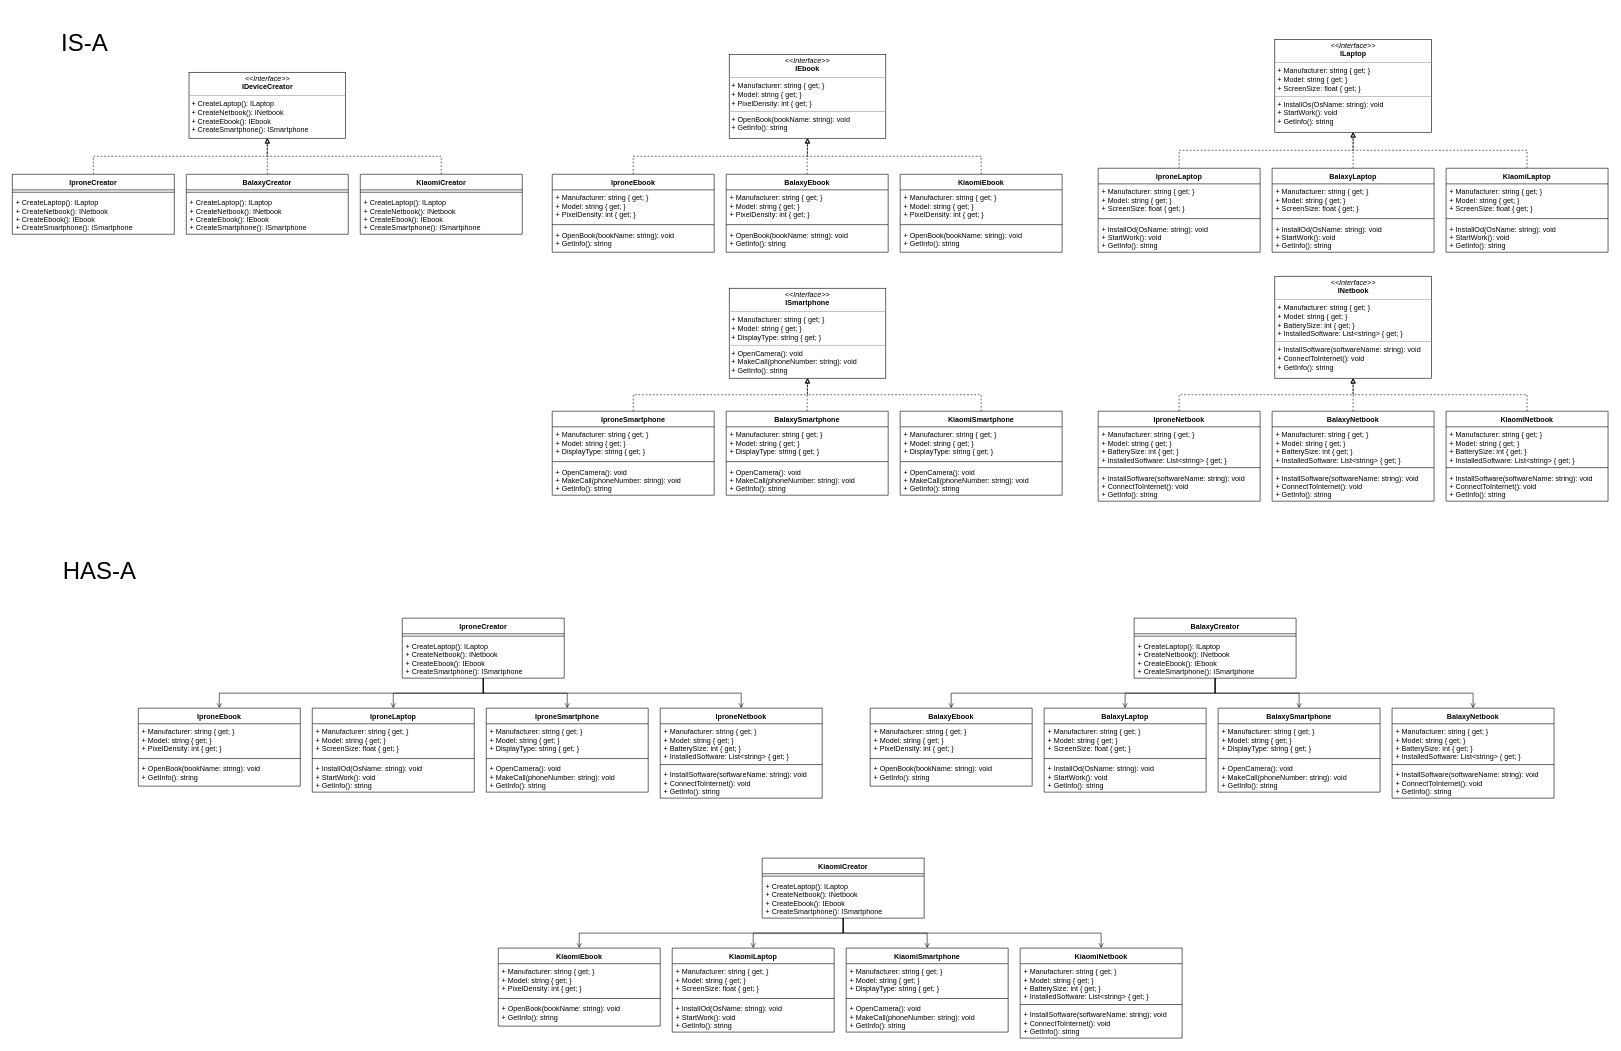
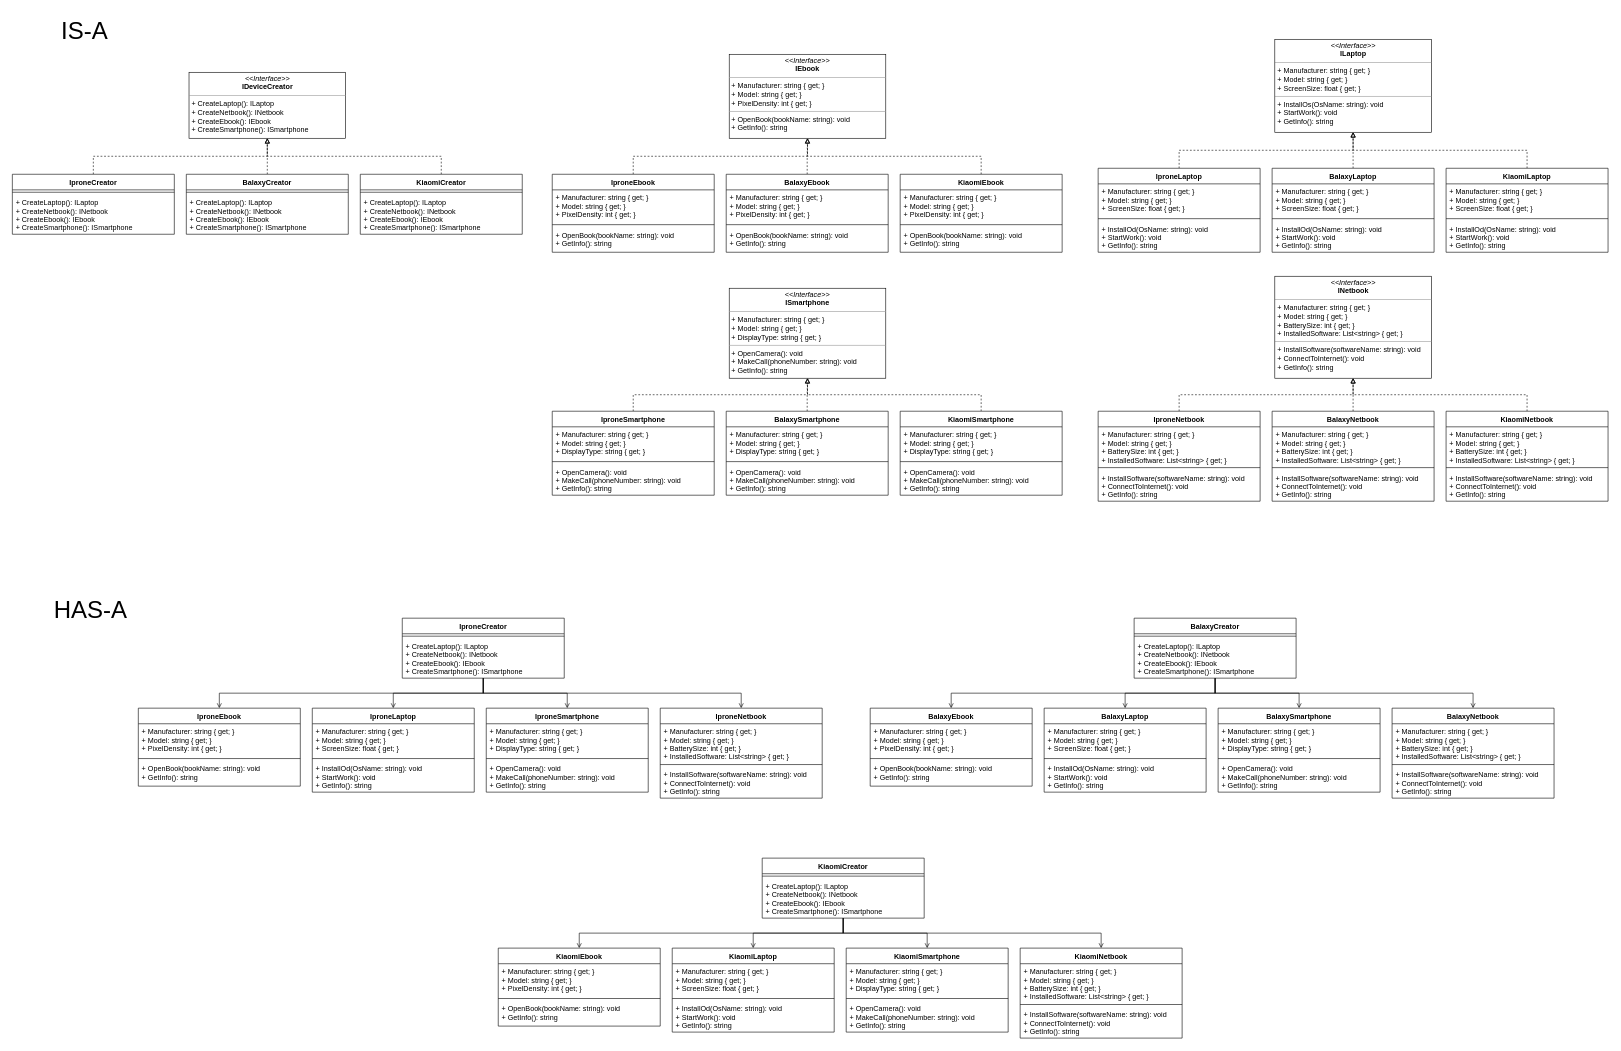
(84, 42) -> (84, 30)
(99, 570) -> (90, 609)
